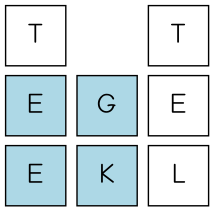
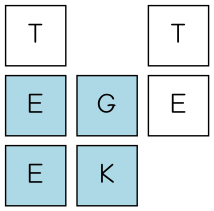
(178, 176) -> none
